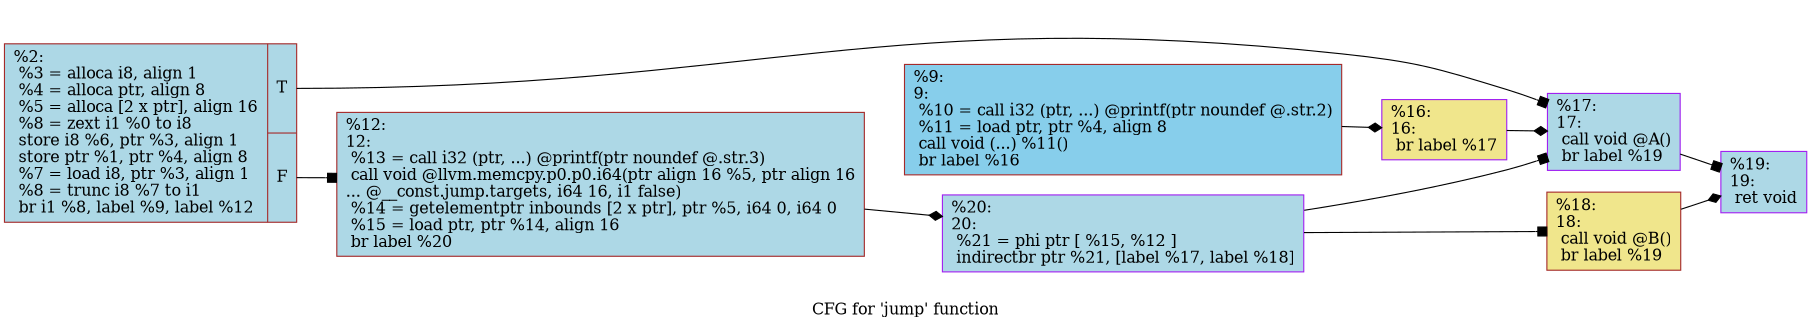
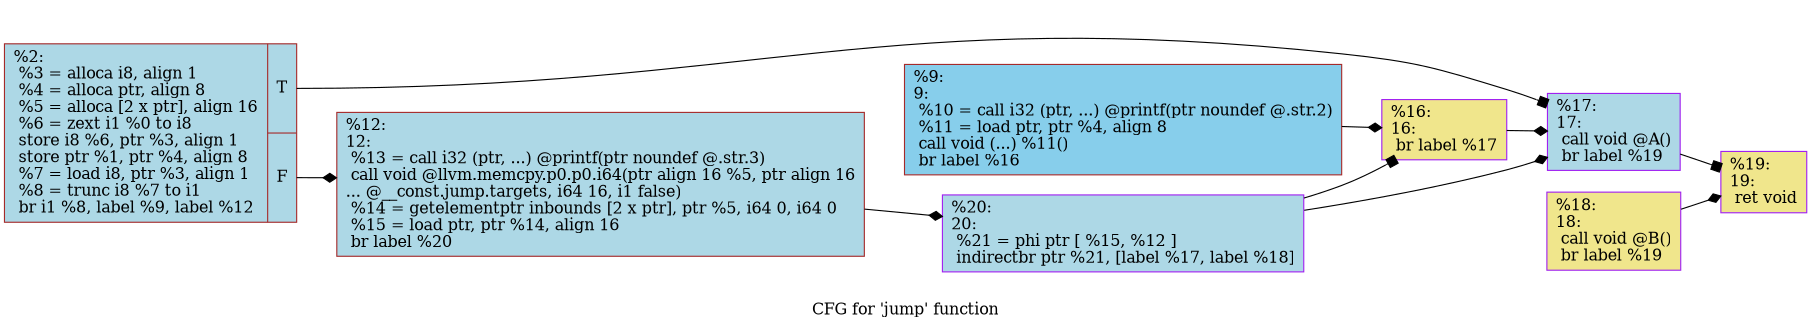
(103, 124) -> (103, 124)
(311, 178) -> (311, 178)
(1764, 182) -> (1764, 182)
(1421, 189) -> (1421, 189)
(1614, 231) -> (1614, 231)
(1420, 232) -> (1346, 184)
